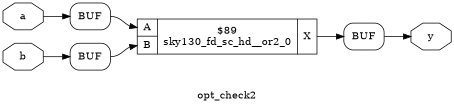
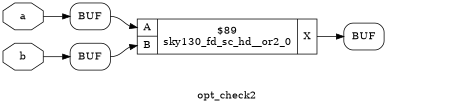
(431, 37) -> none
